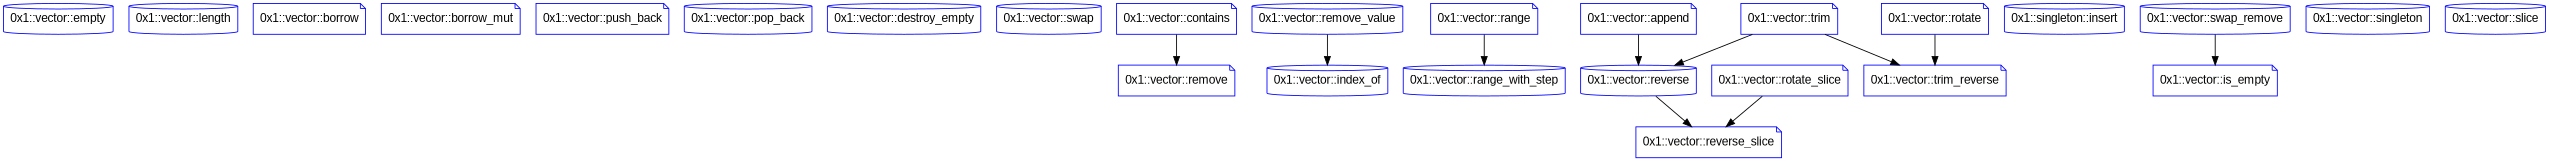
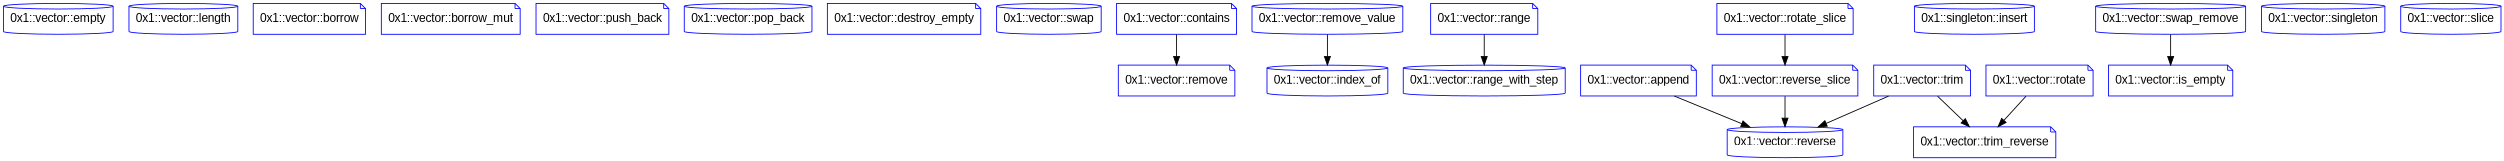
(904, 19) -> (904, 19)
(1670, 109) -> (1785, 107)
